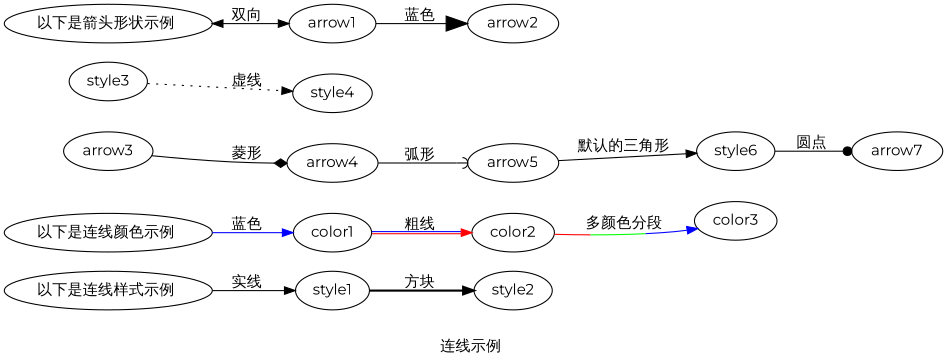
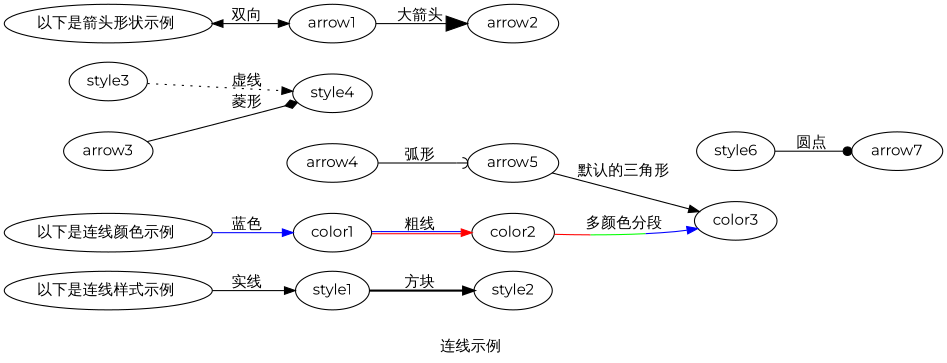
(423, 16) -> (423, 16)
(622, 157) -> (621, 191)
(213, 161) -> (216, 124)
